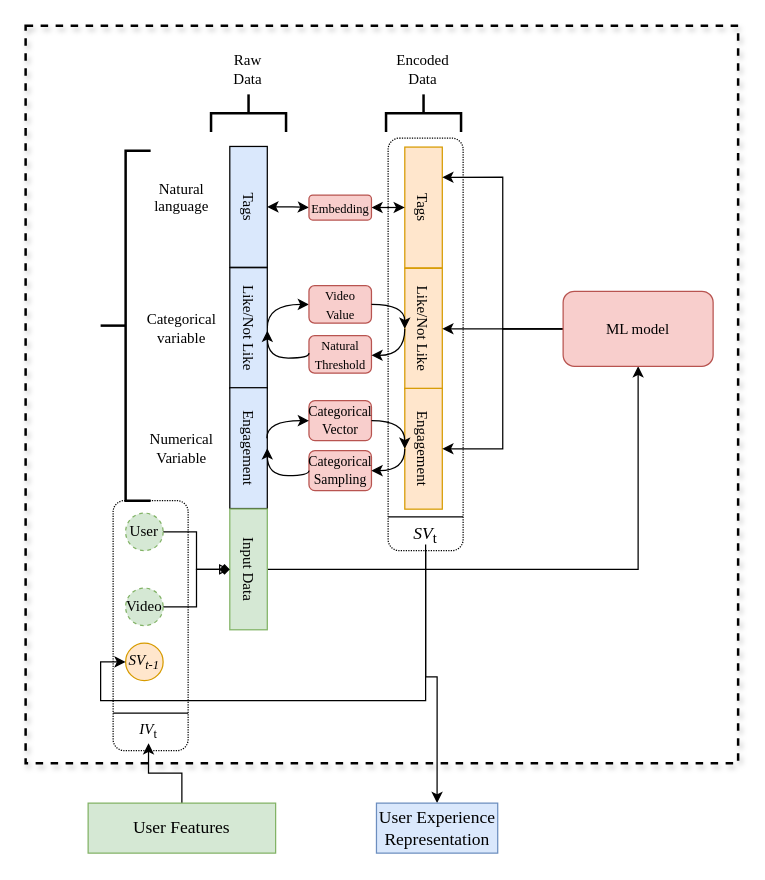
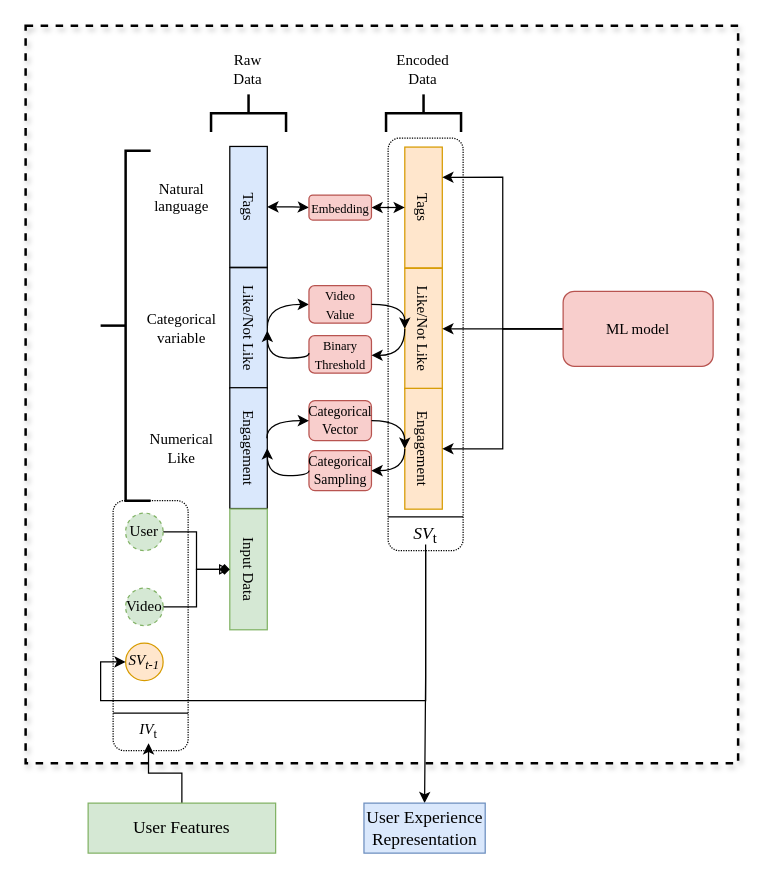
(341, 354) -> (341, 354)
(182, 448) -> (182, 448)
(550, 569) -> none
(437, 828) -> (425, 828)
